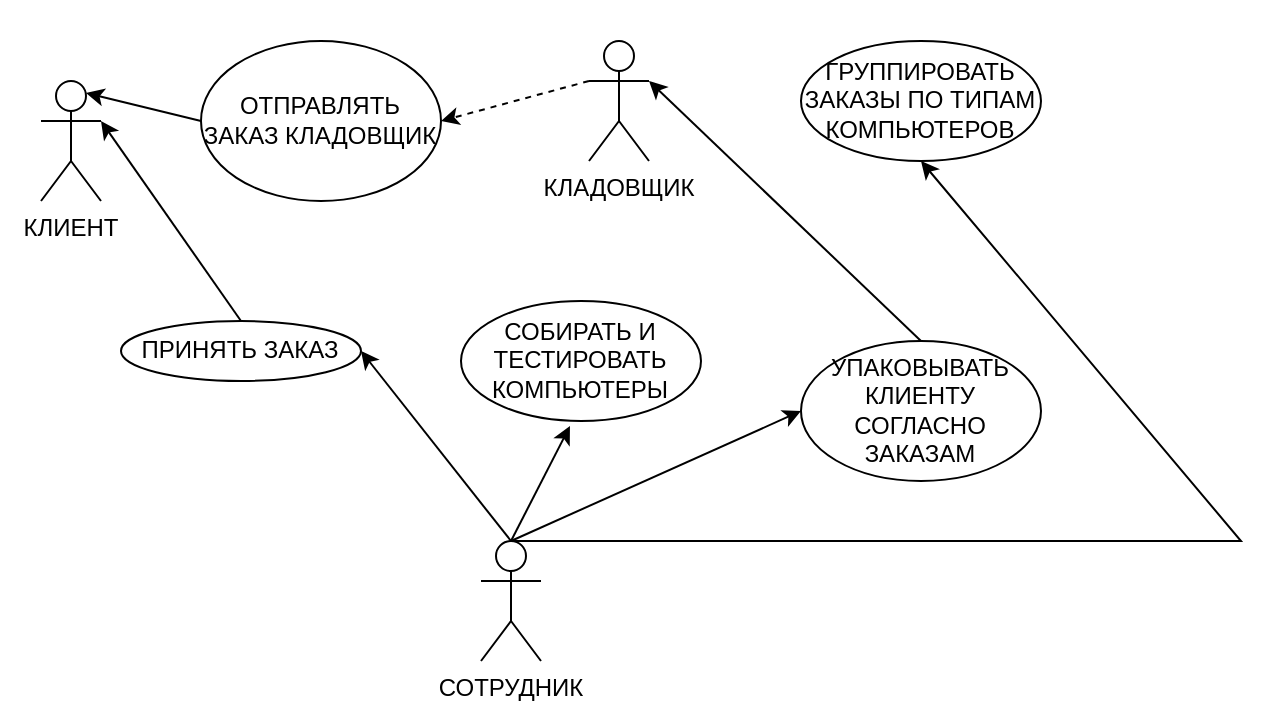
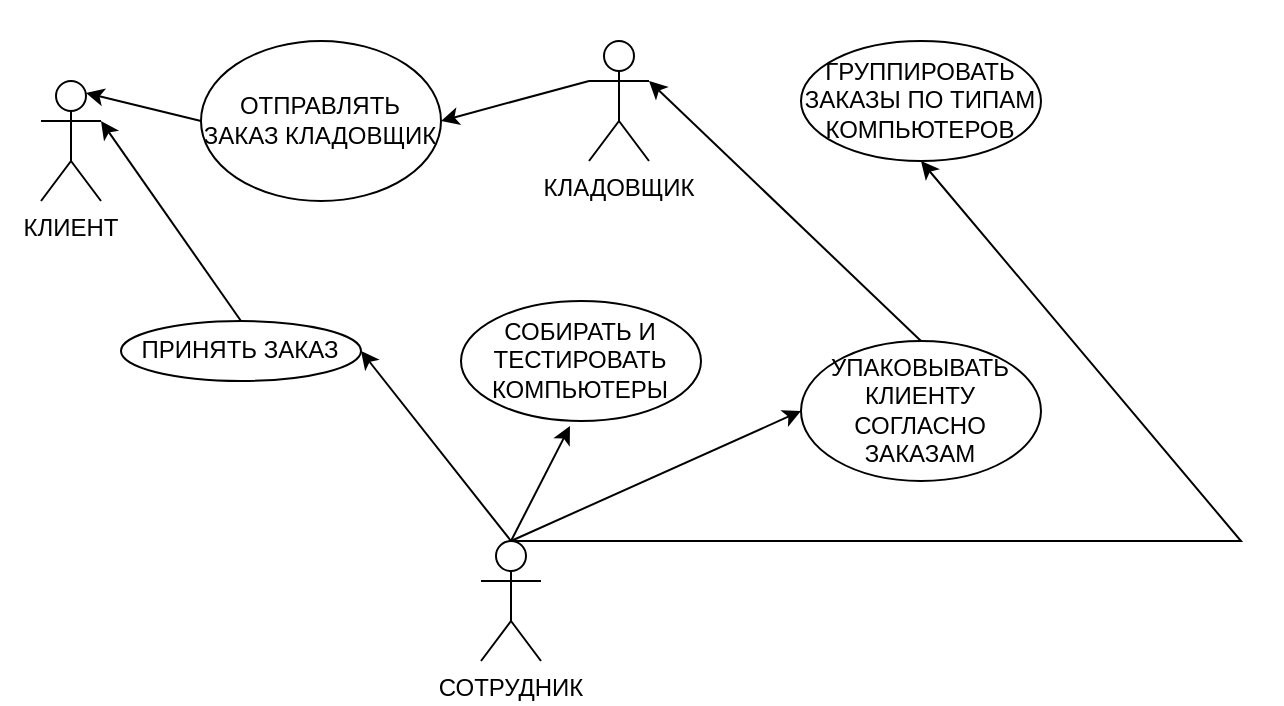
(519, 100) -> (519, 100)
